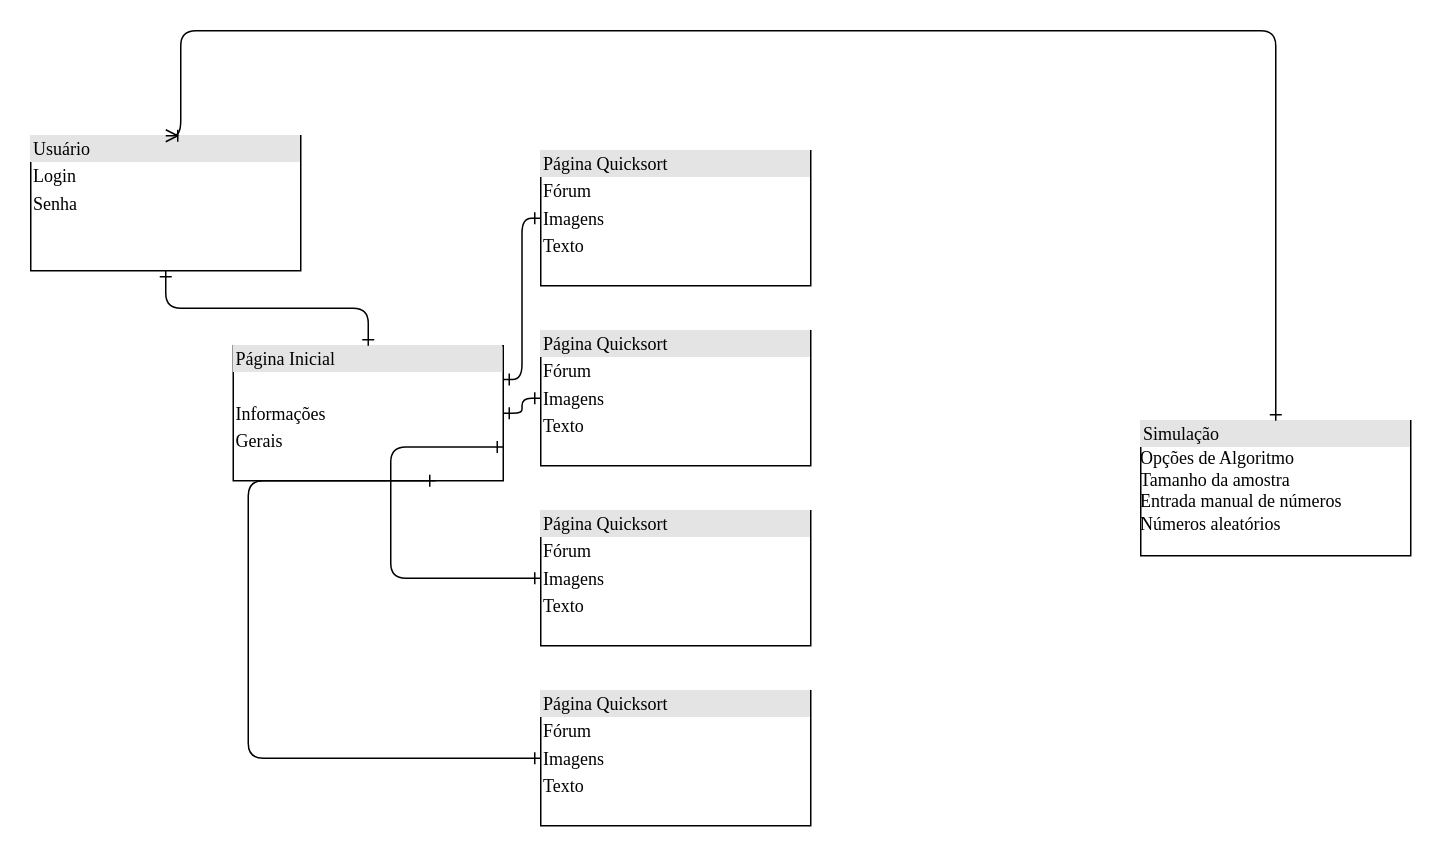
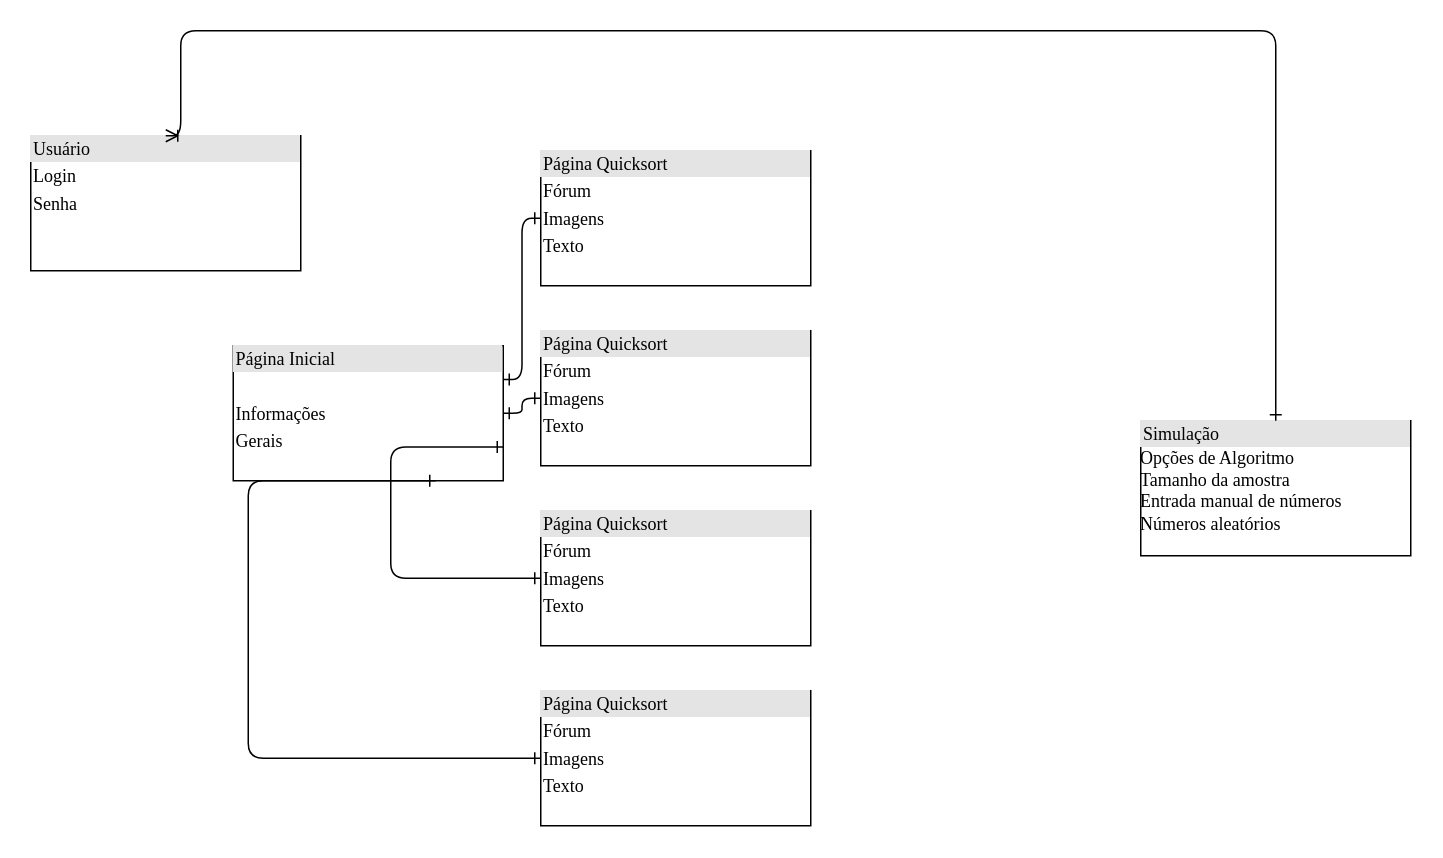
(267, 308) -> none
